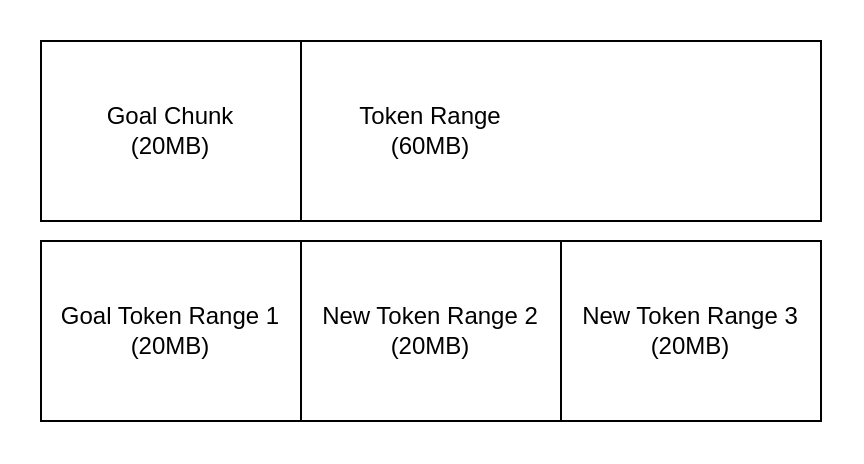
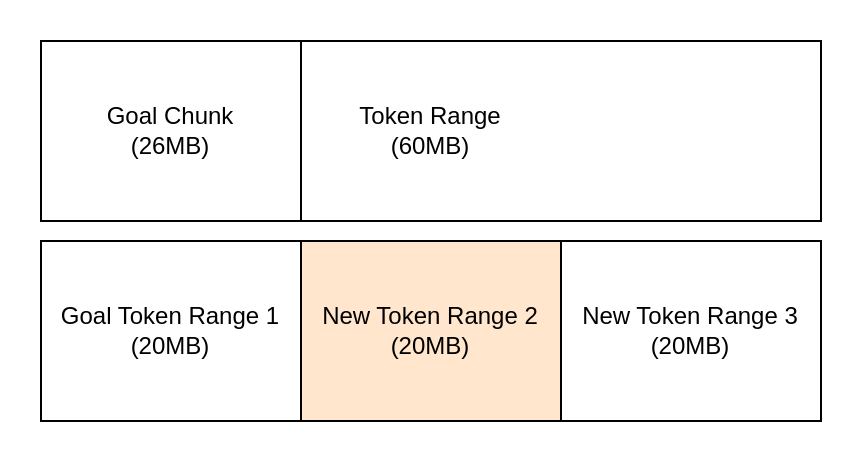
(171, 131) -> (171, 131)
(431, 331) -> (431, 331)
